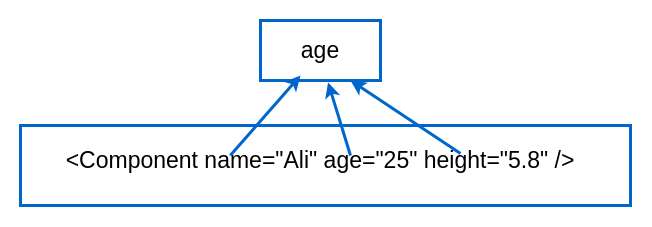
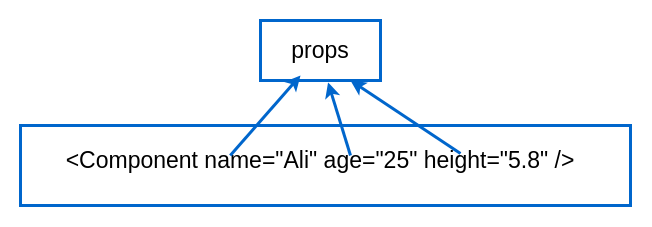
(321, 51) -> (321, 51)
